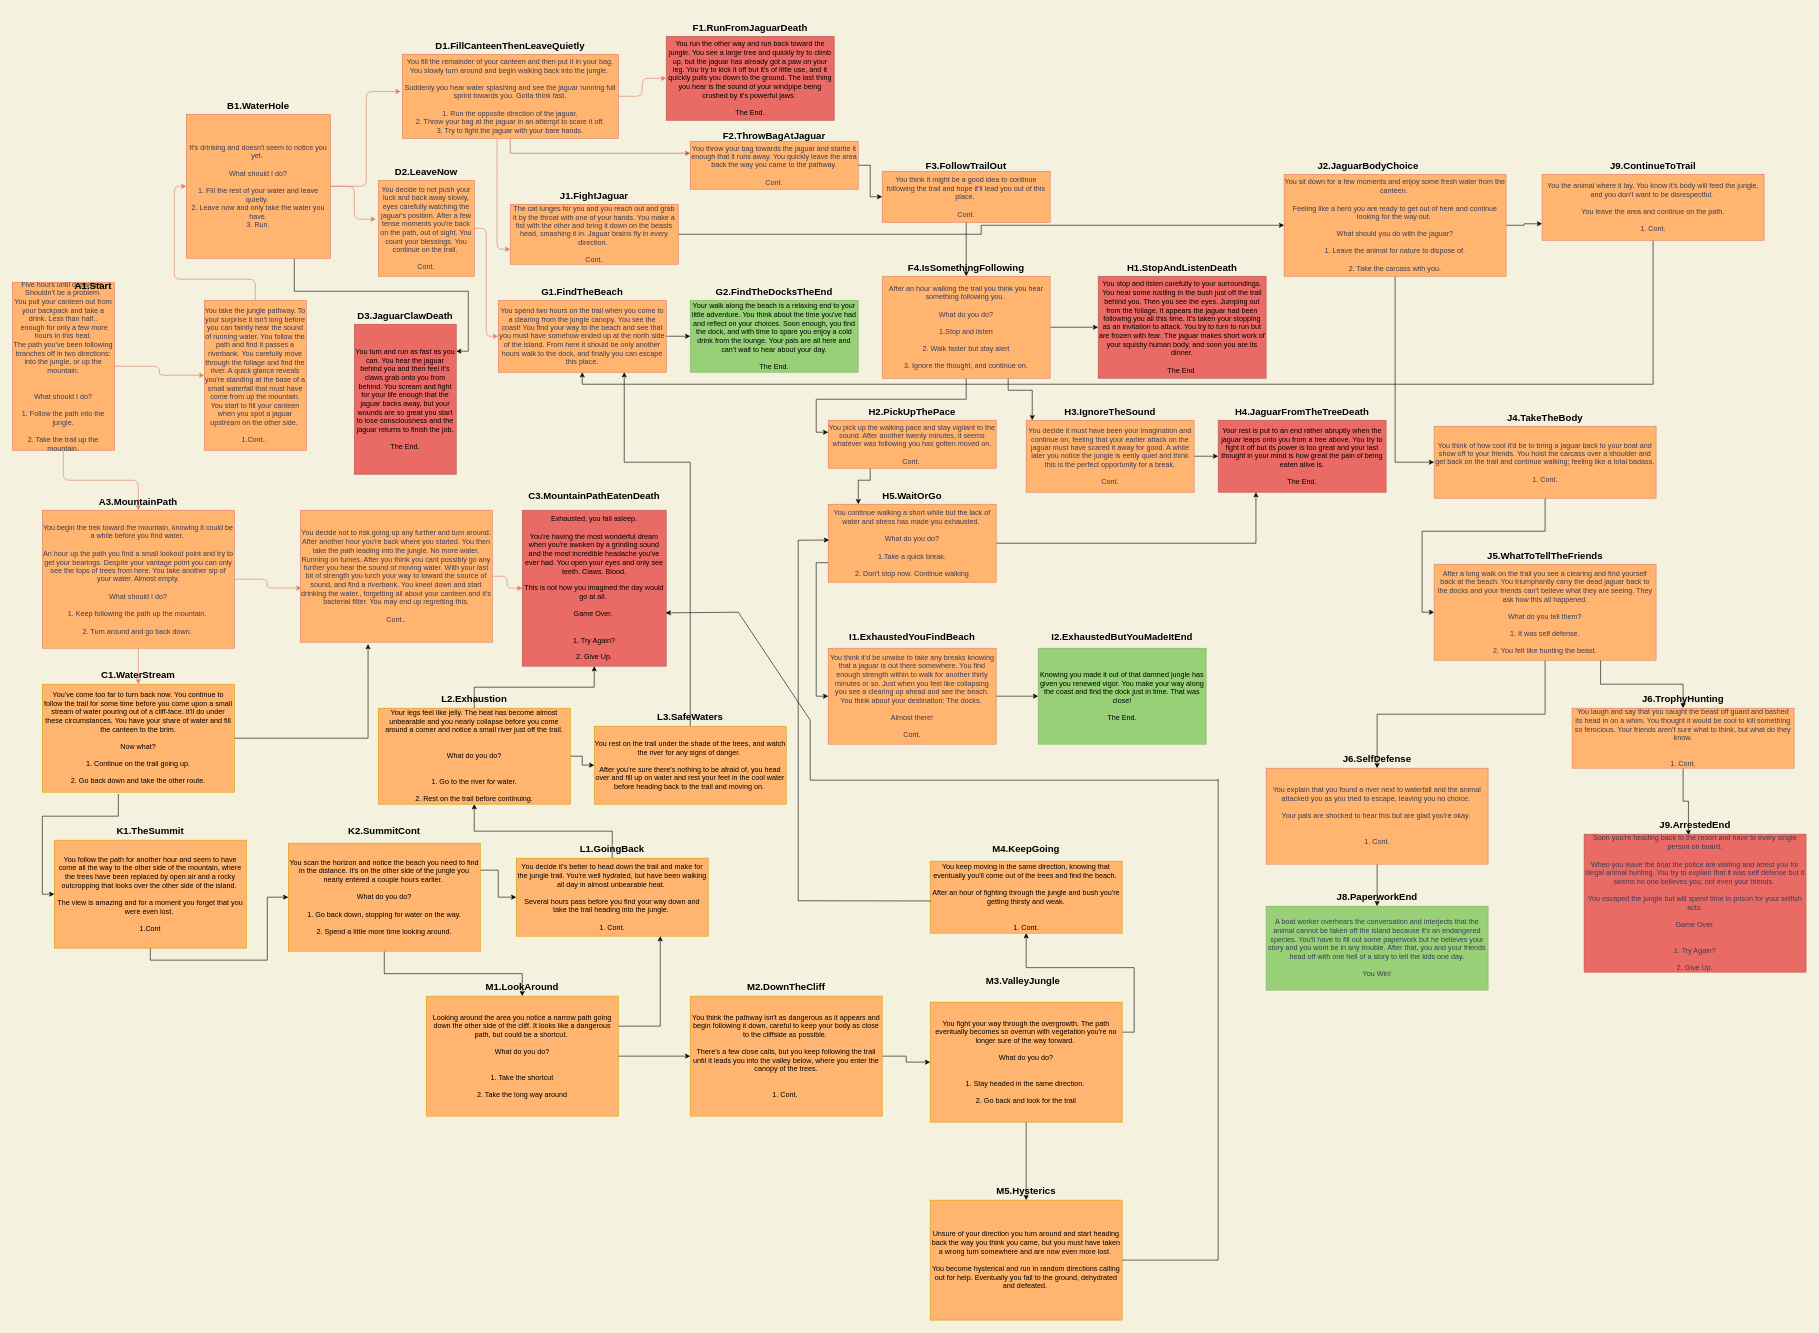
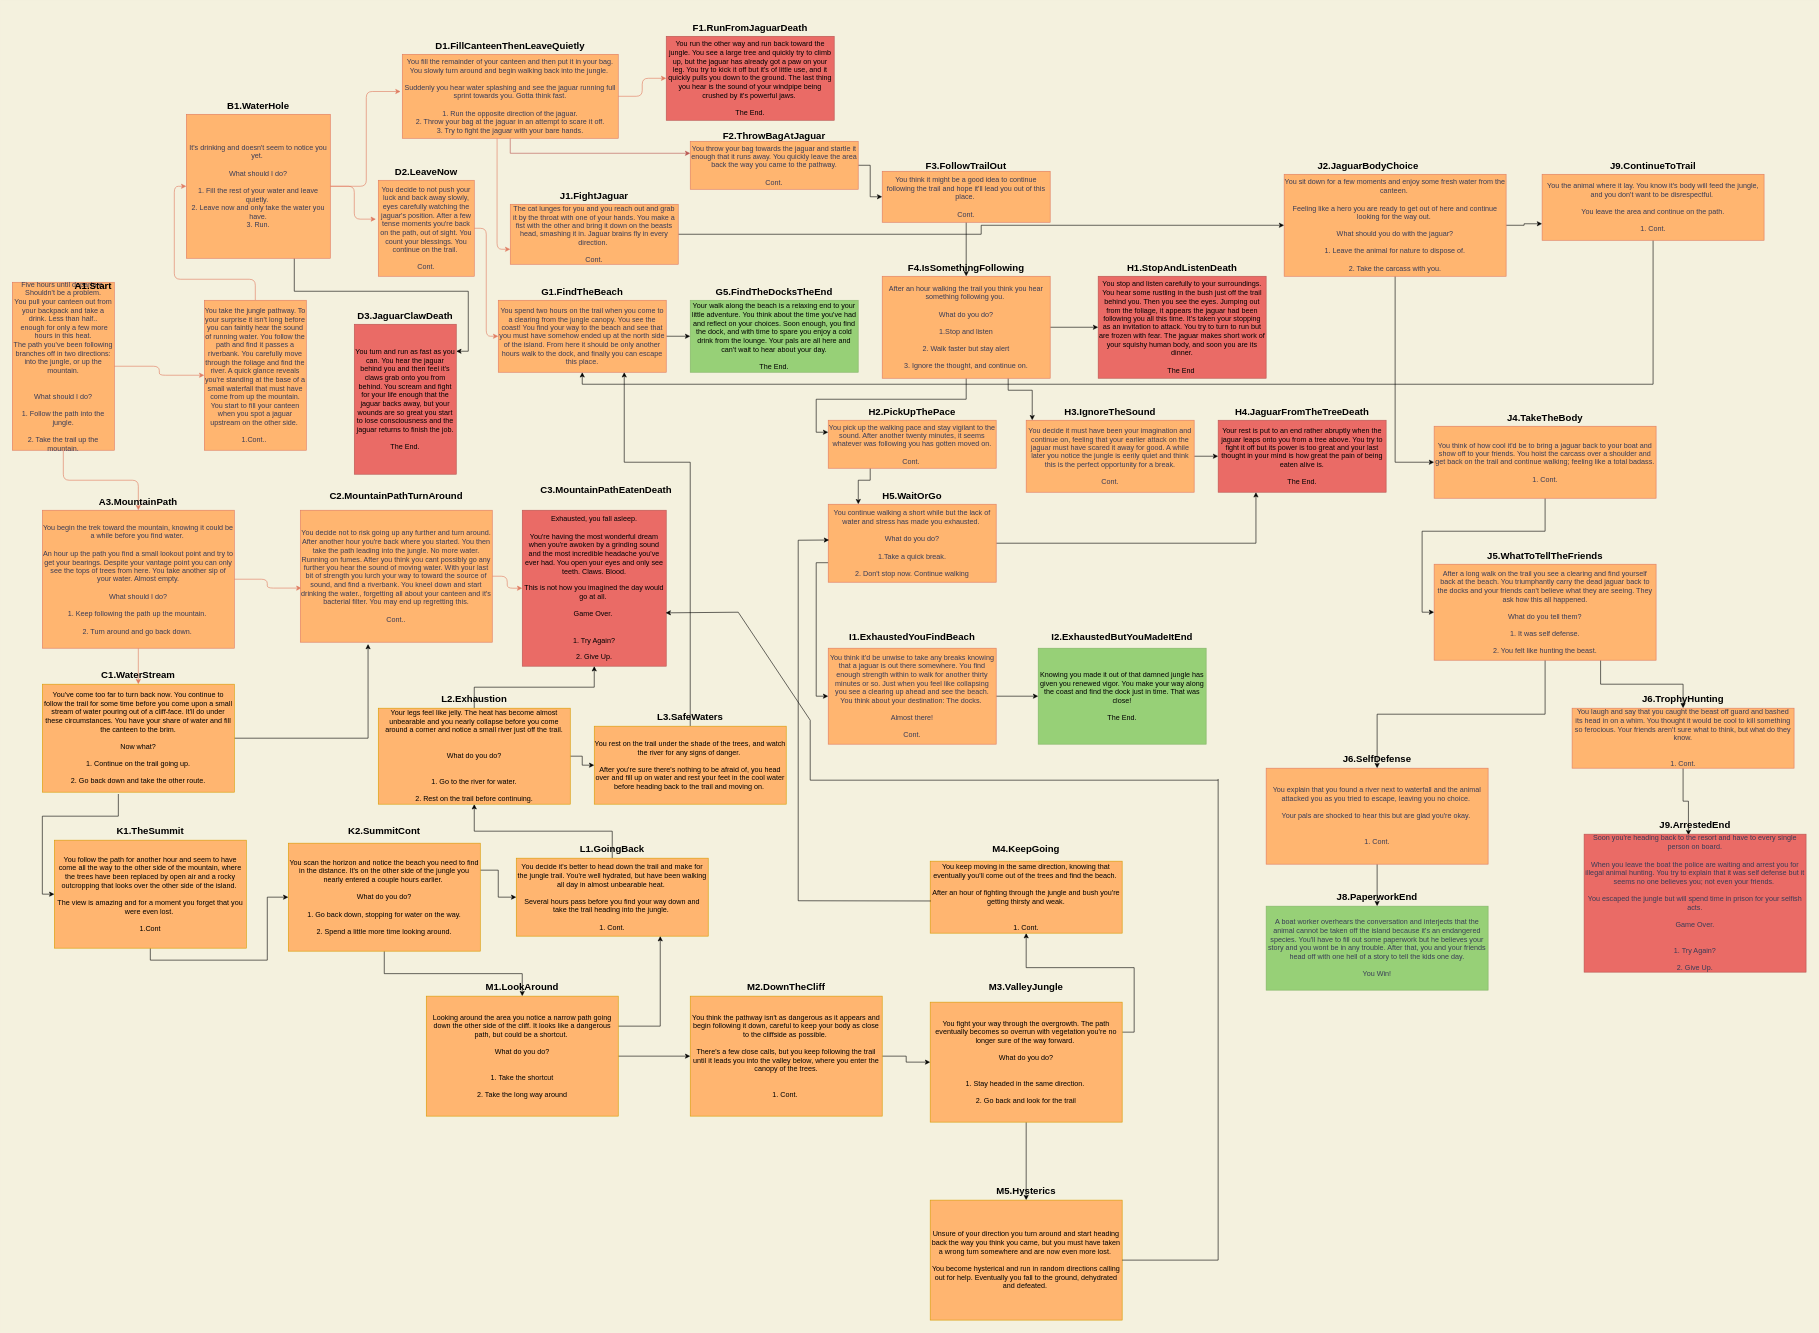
(774, 291) -> (774, 291)
none -> (396, 495)
(594, 495) -> (606, 489)
(1023, 981) -> (1026, 987)
